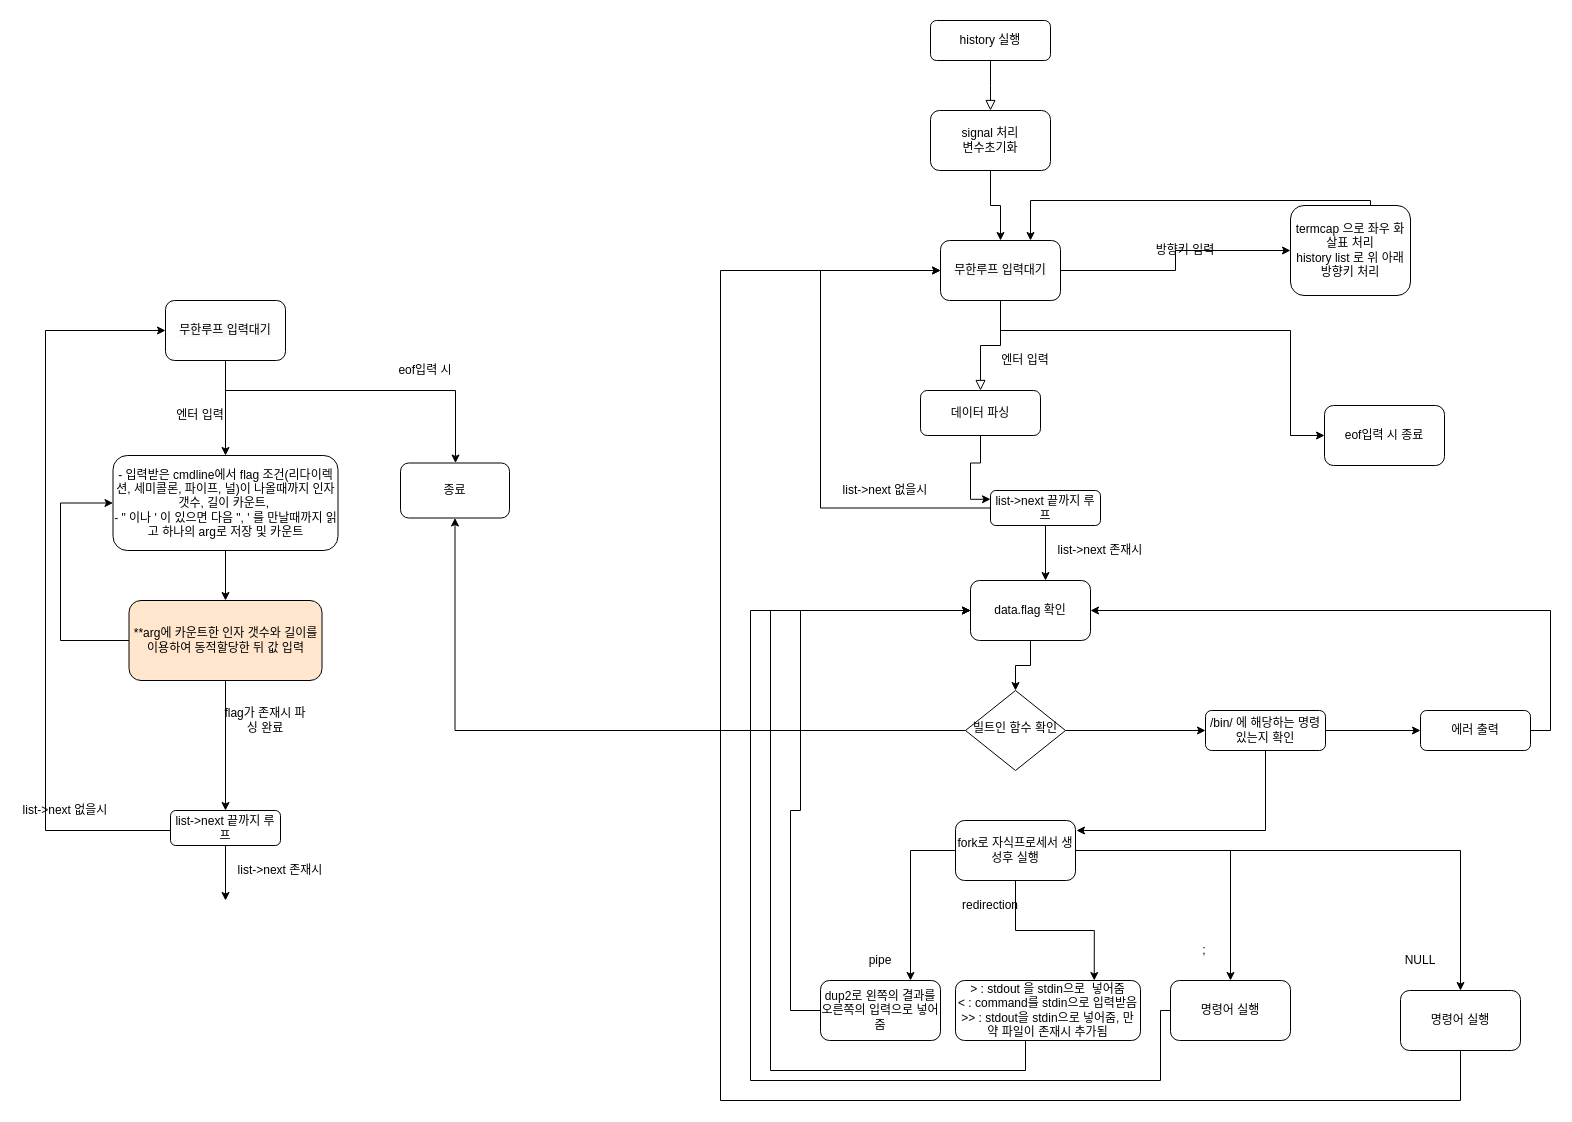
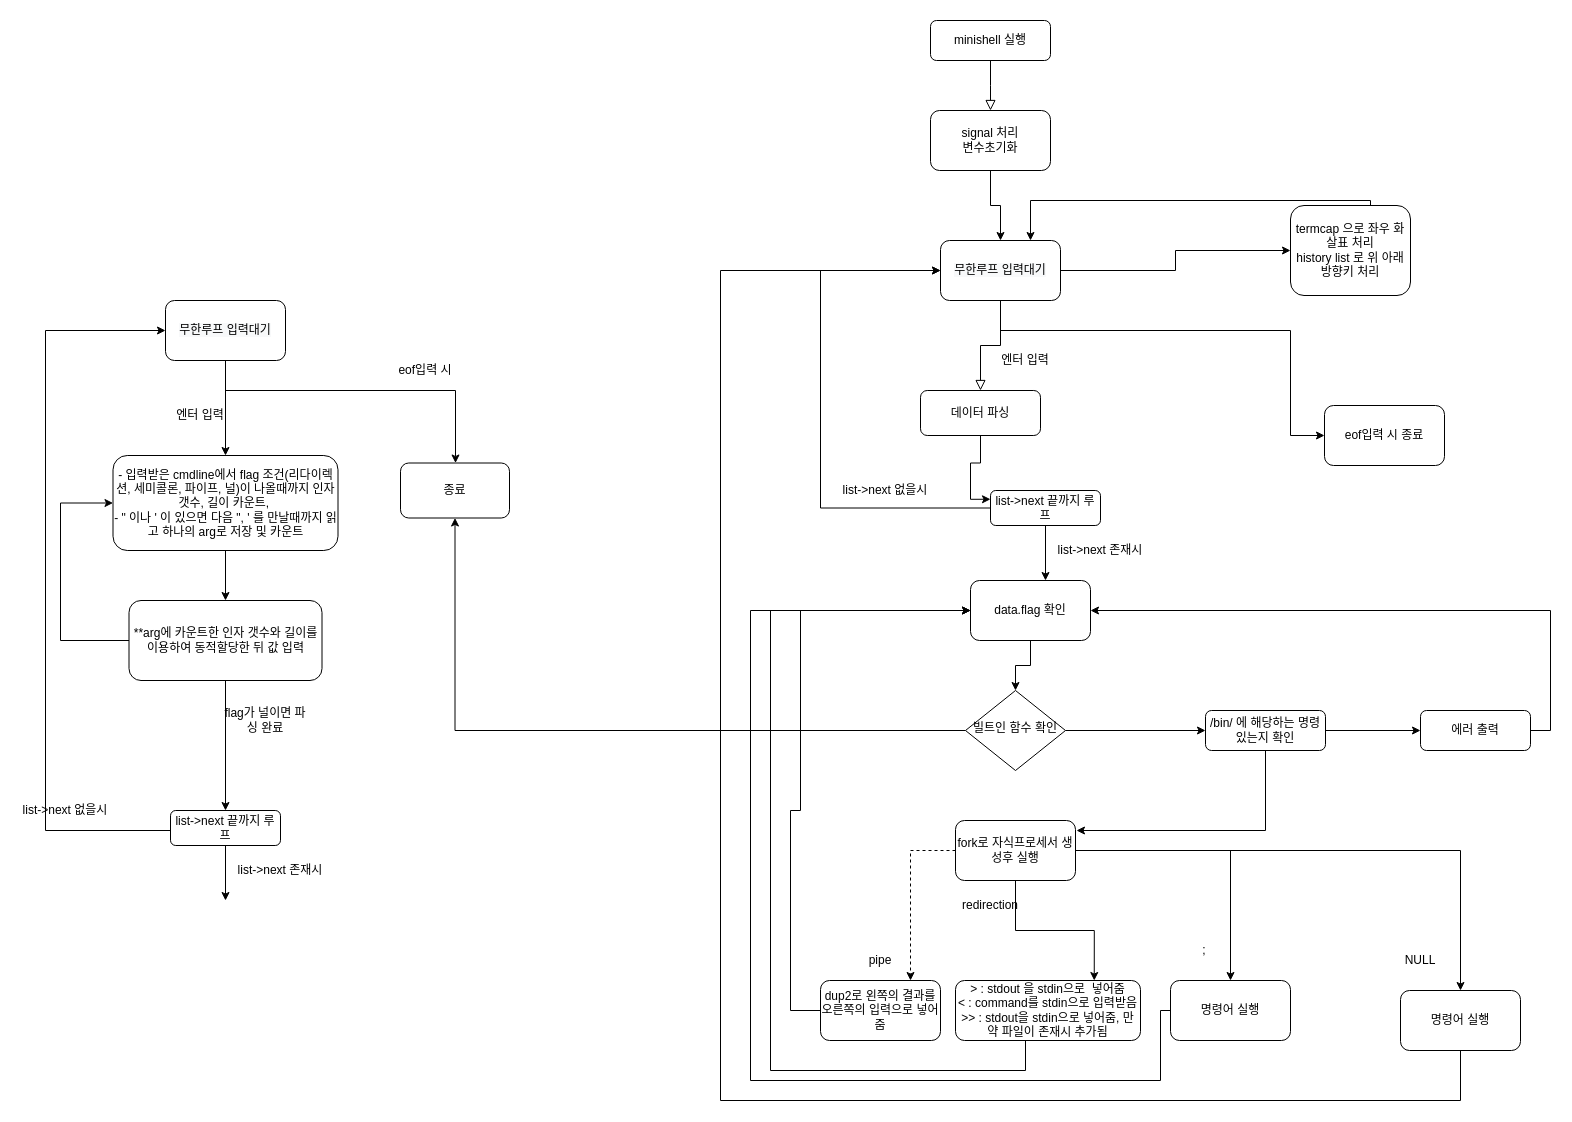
(991, 41) -> (991, 41)
(1186, 251) -> none
(226, 641) -> (226, 641)
(266, 721) -> (266, 721)
(911, 890) -> (911, 890)
